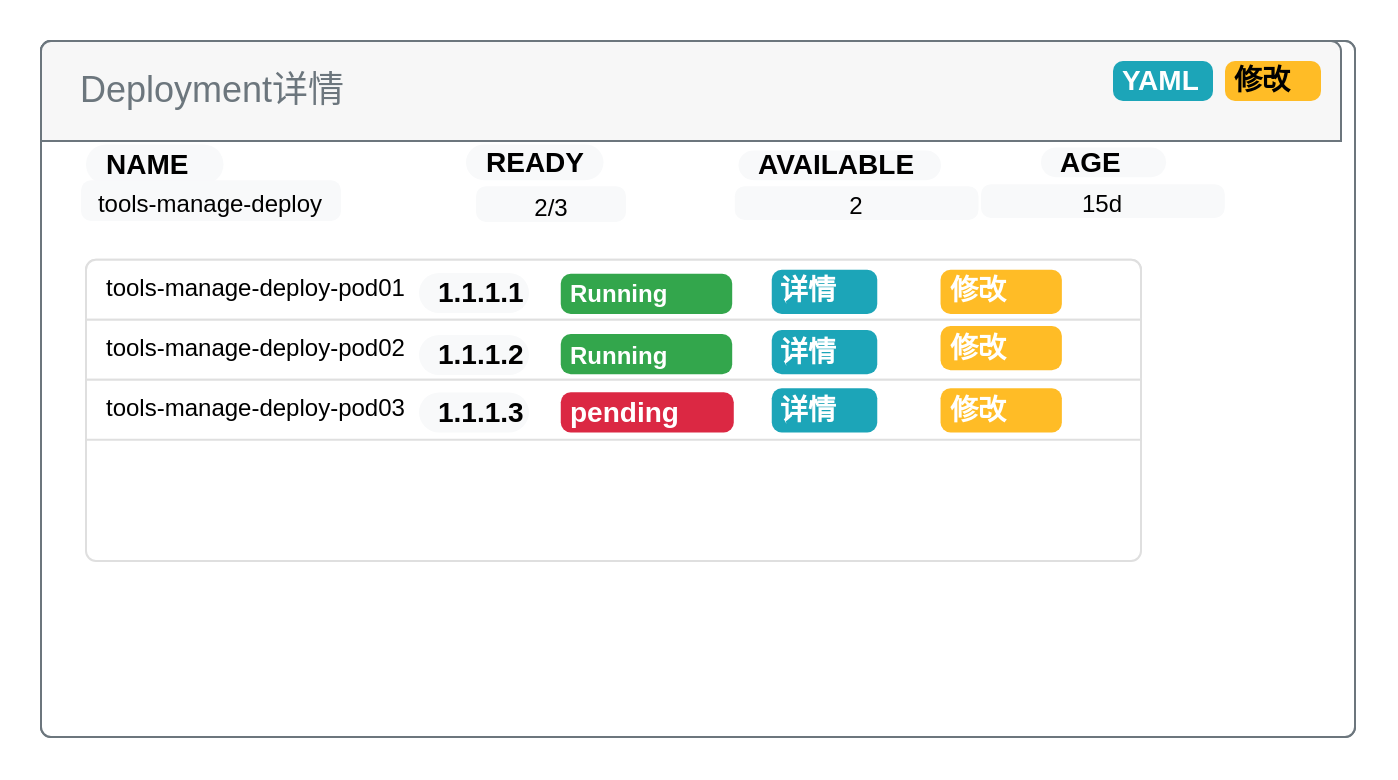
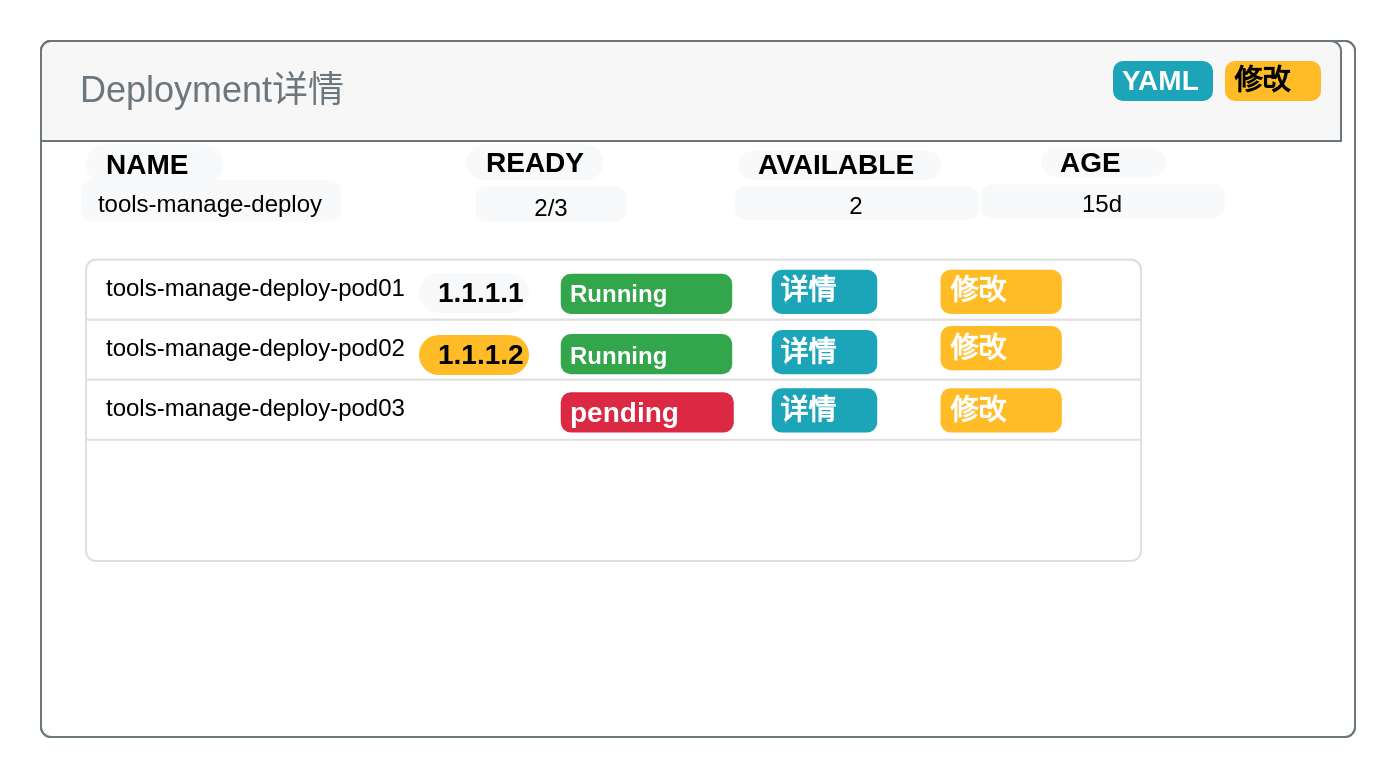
(474, 355) -> (474, 355)
(474, 412) -> none
